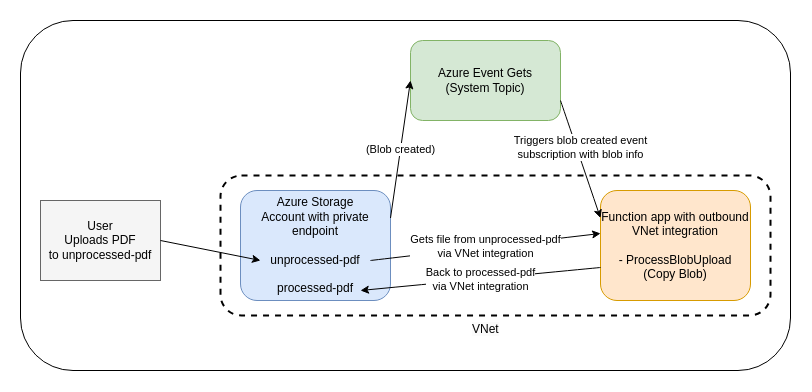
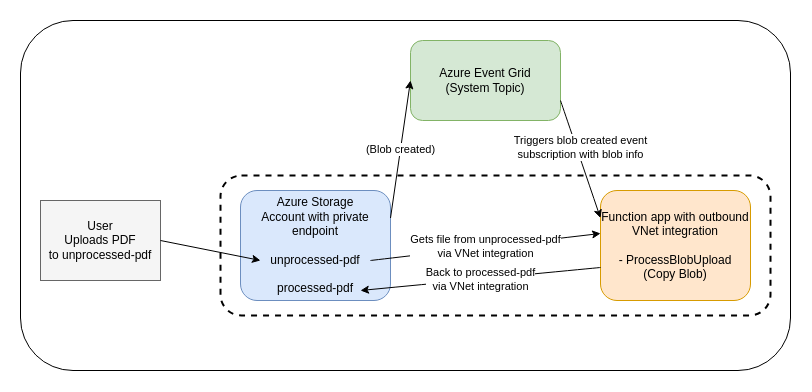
(486, 81) -> (486, 81)
(486, 331) -> none
